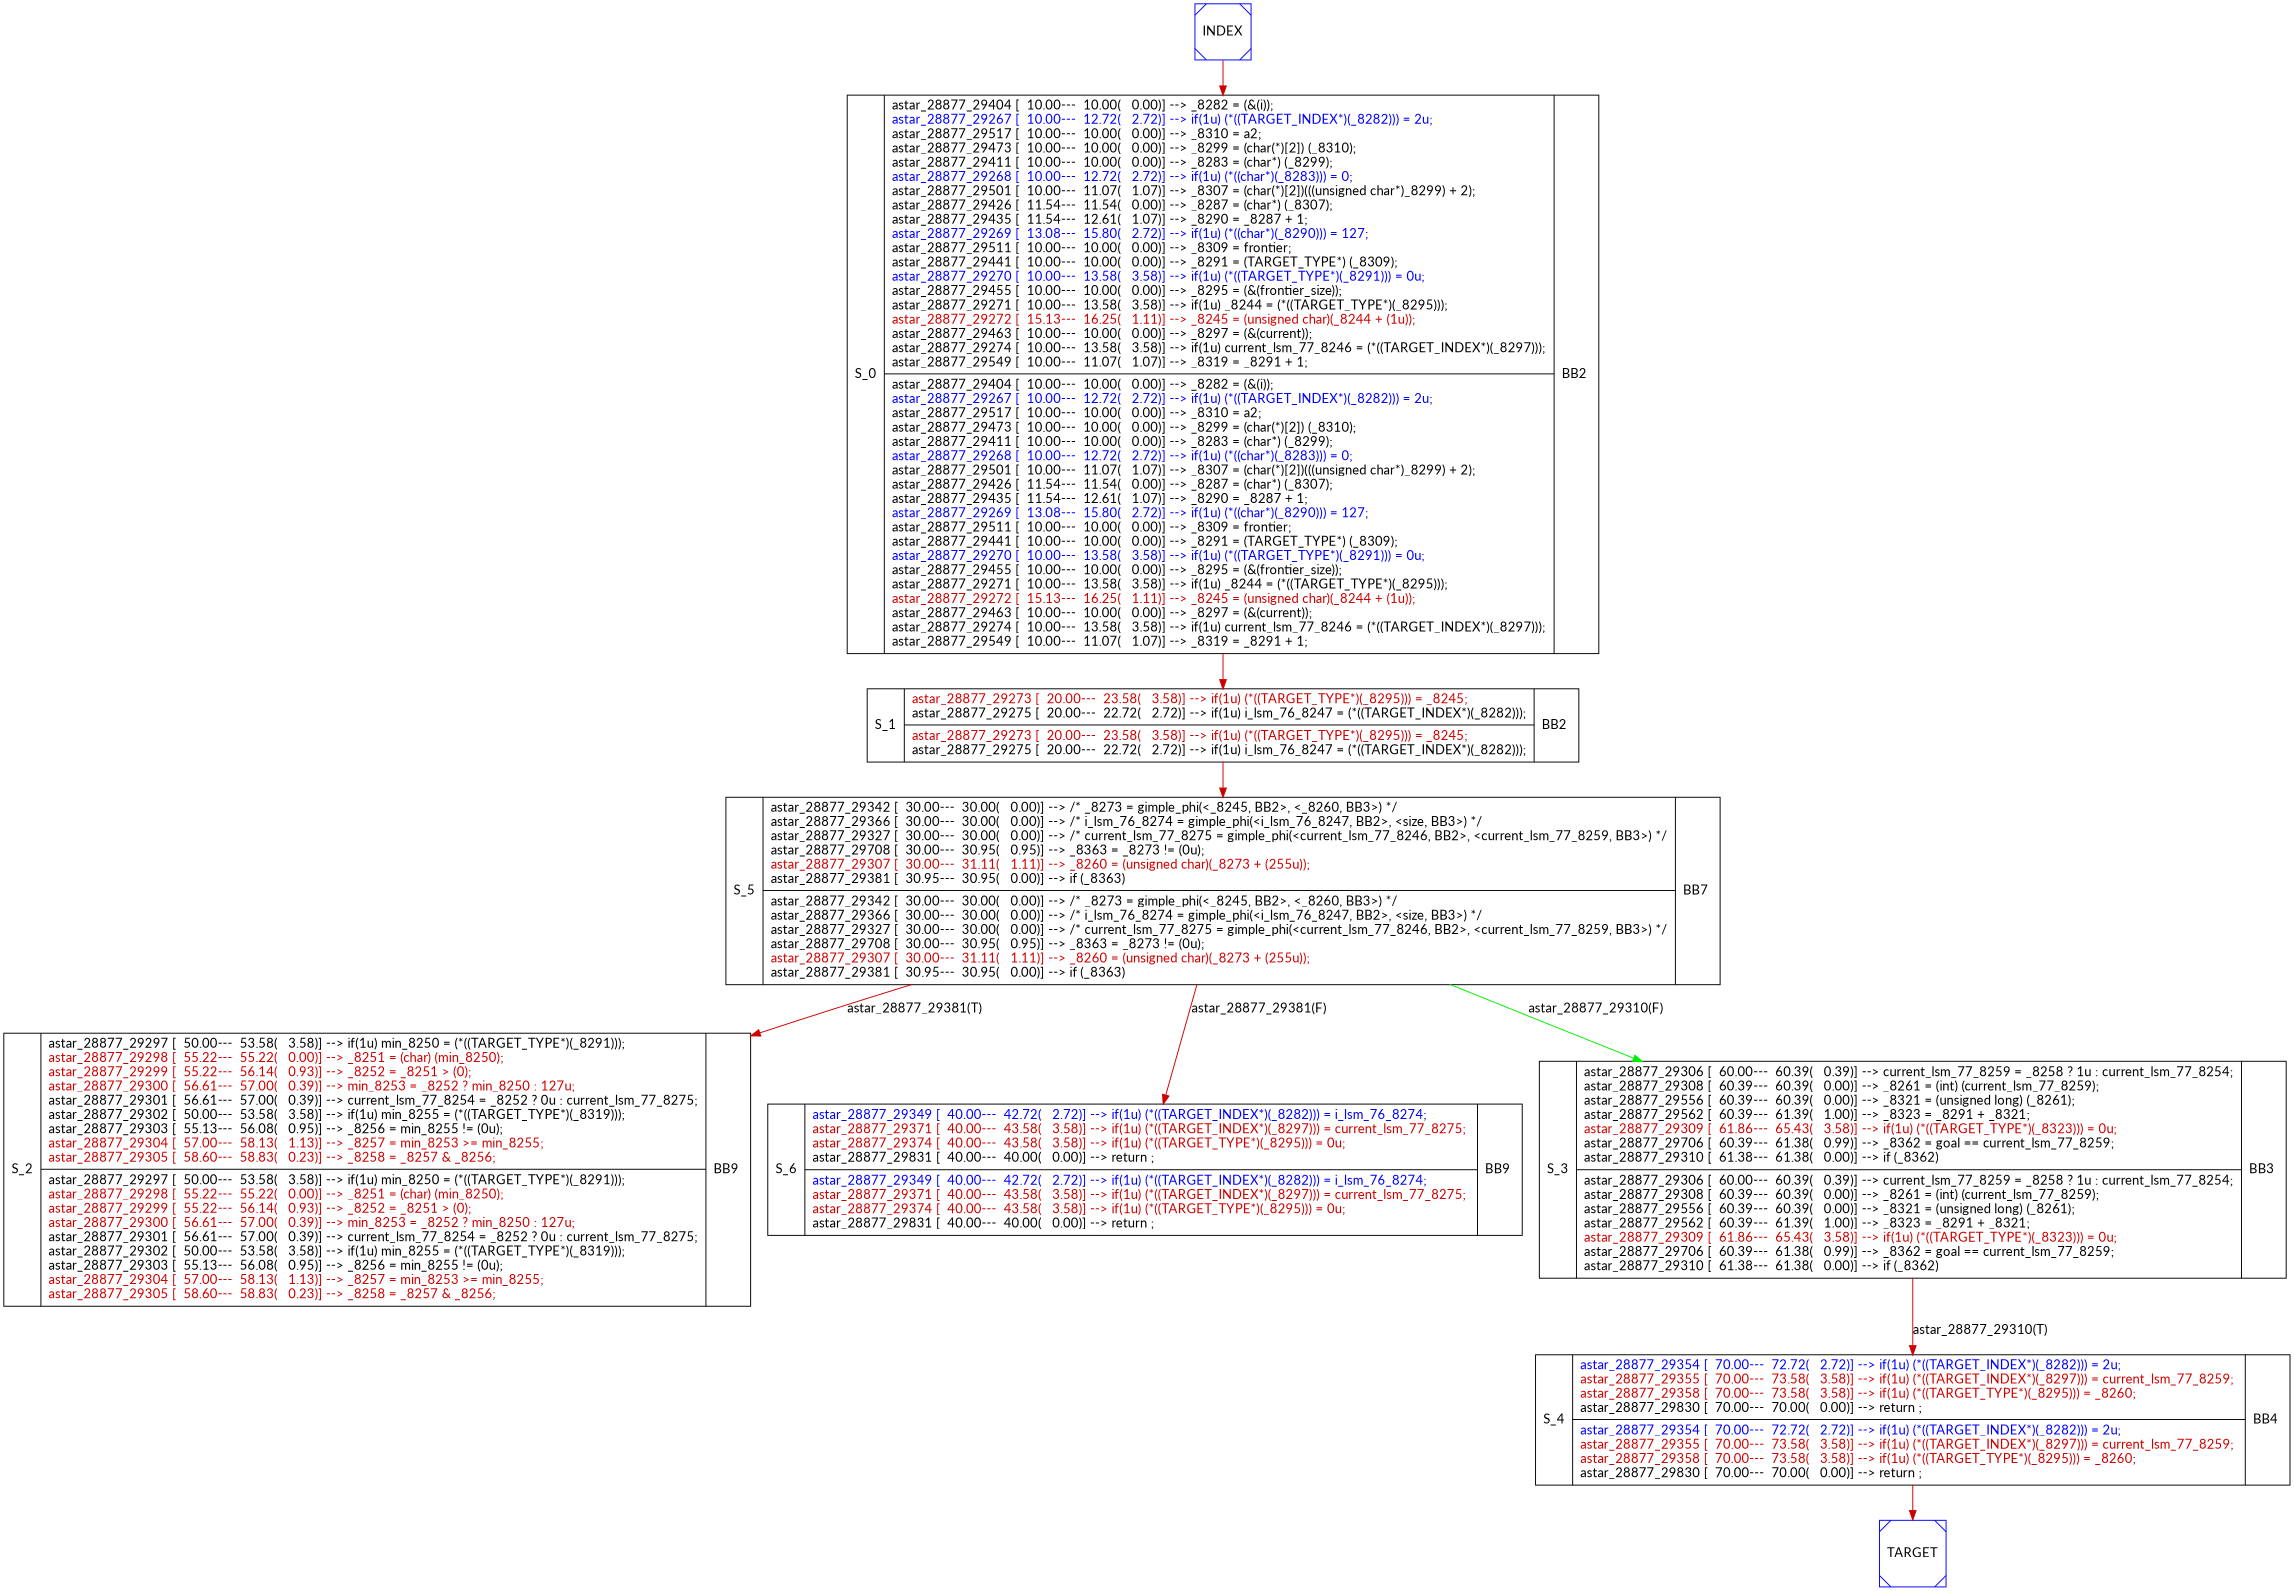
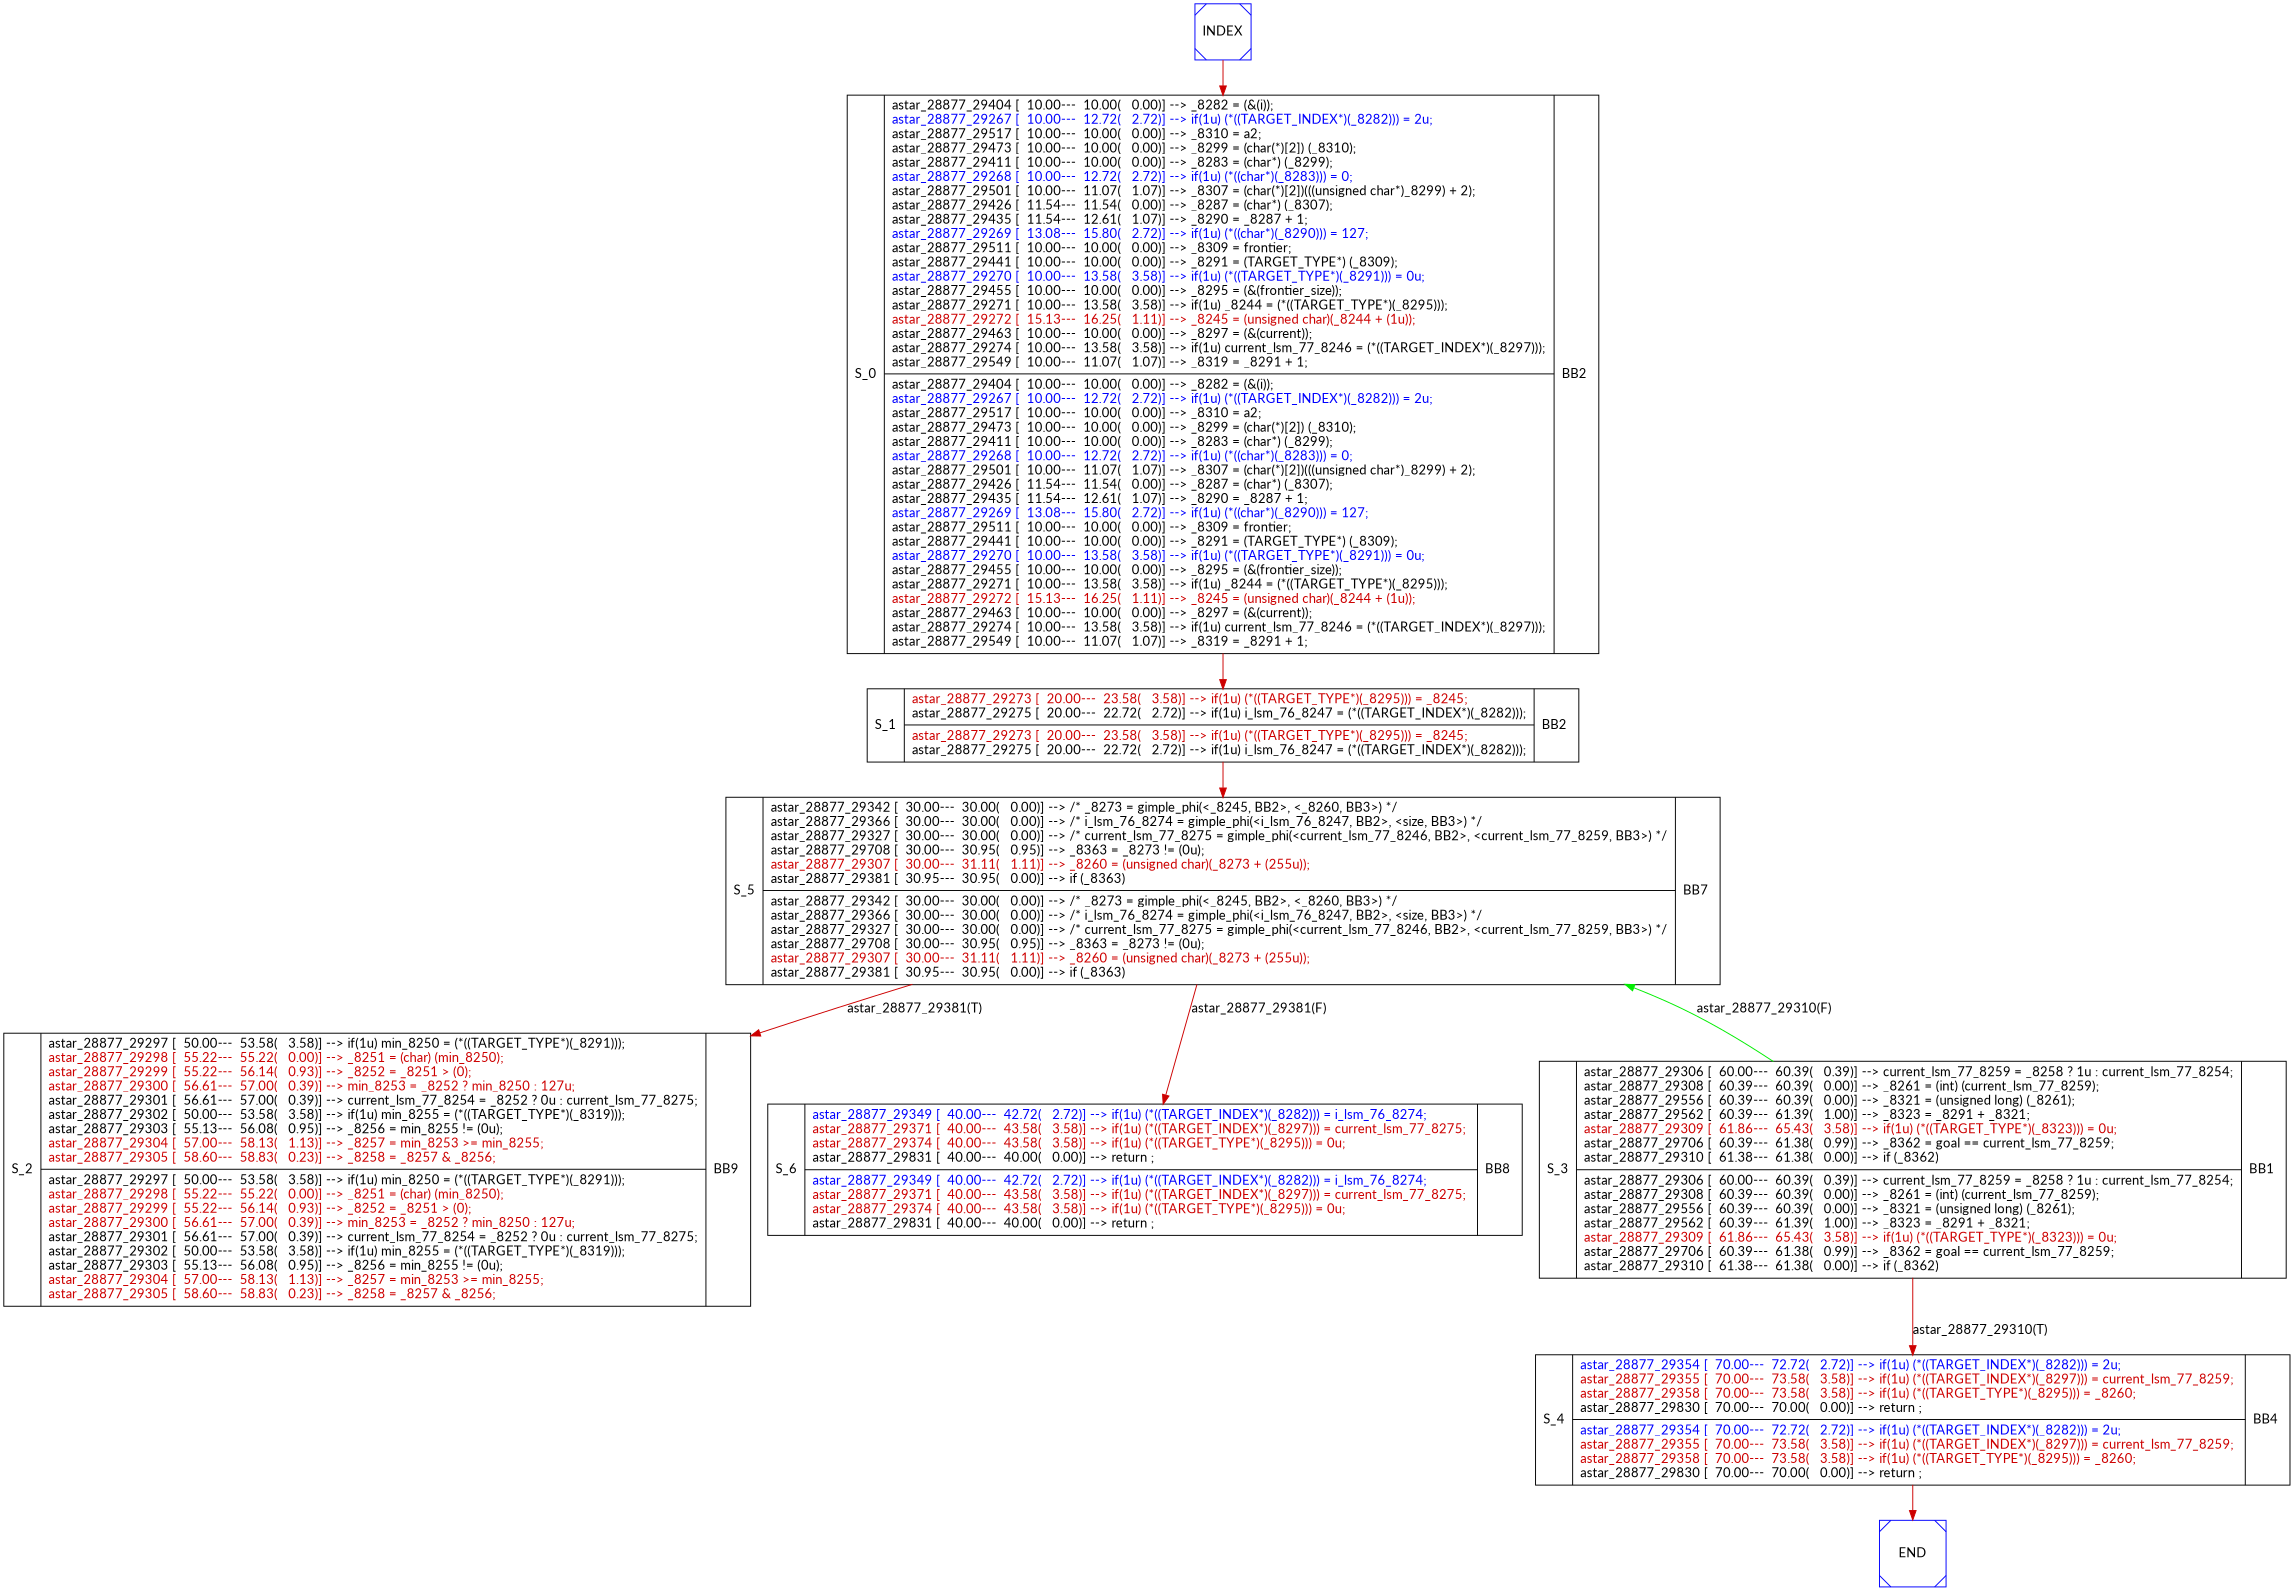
(1542, 1021) -> (1706, 1021)
(1500, 1169) -> (1500, 1169)
(2264, 1169) -> (2264, 1169)
(1913, 1554) -> (1913, 1554)
